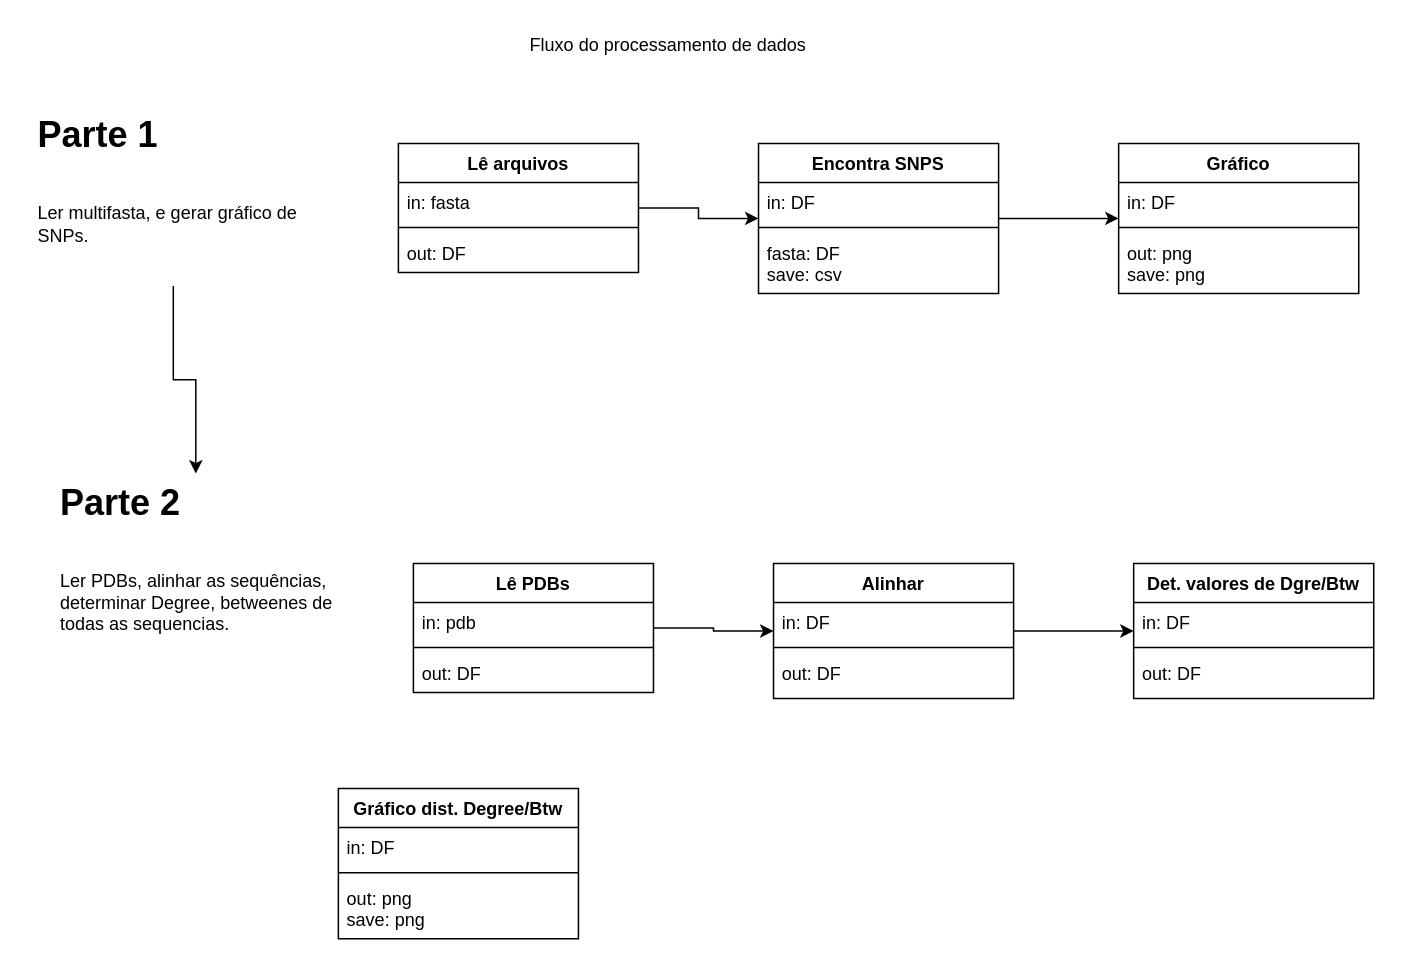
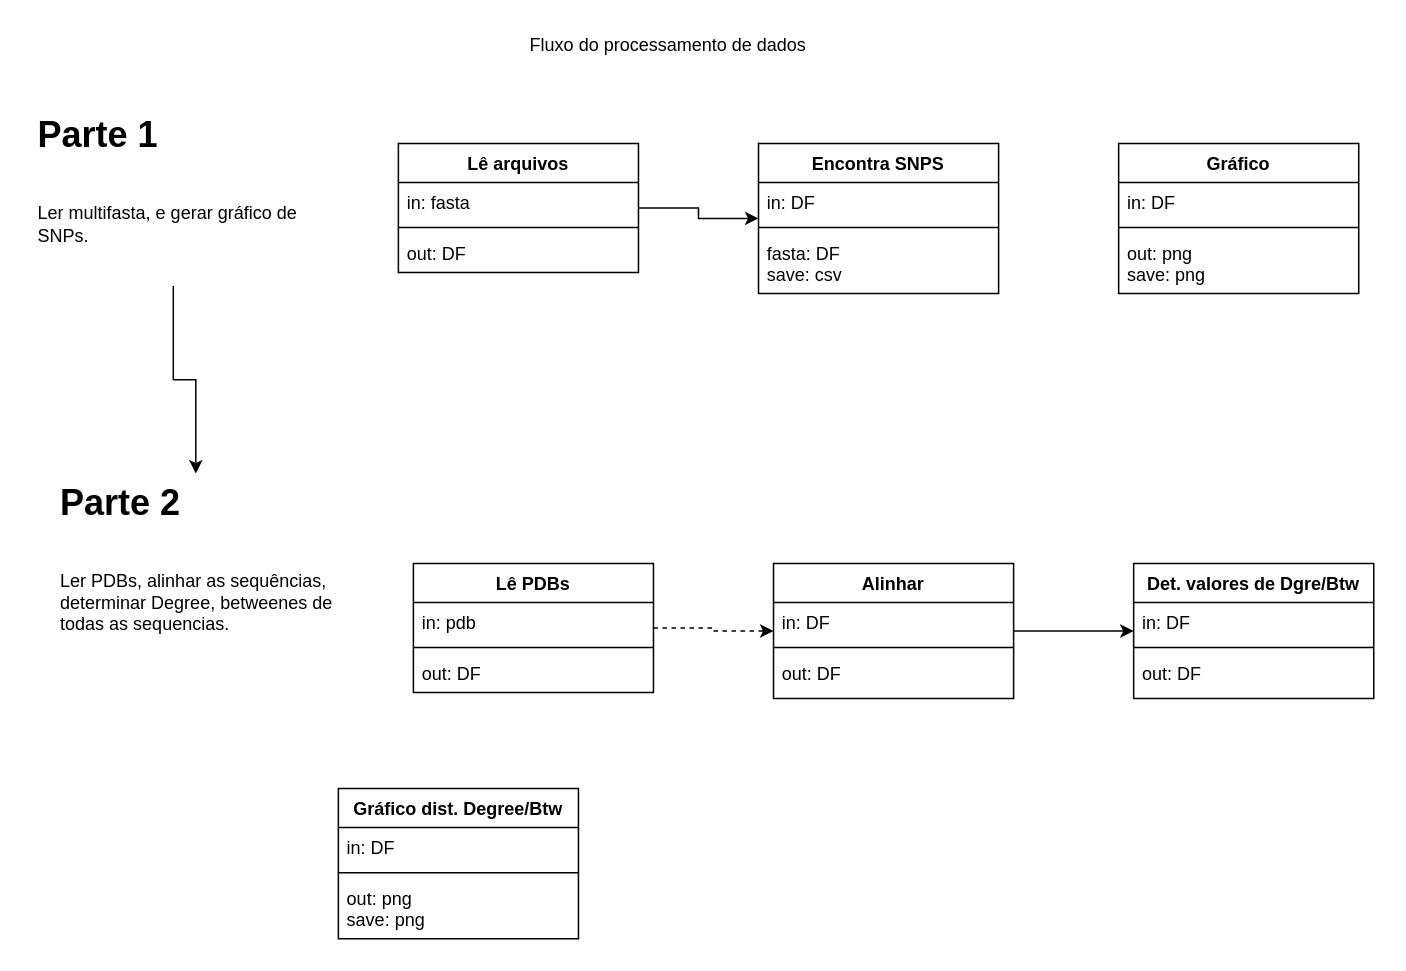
(1054, 218) -> none
(708, 628) -> (708, 628)
